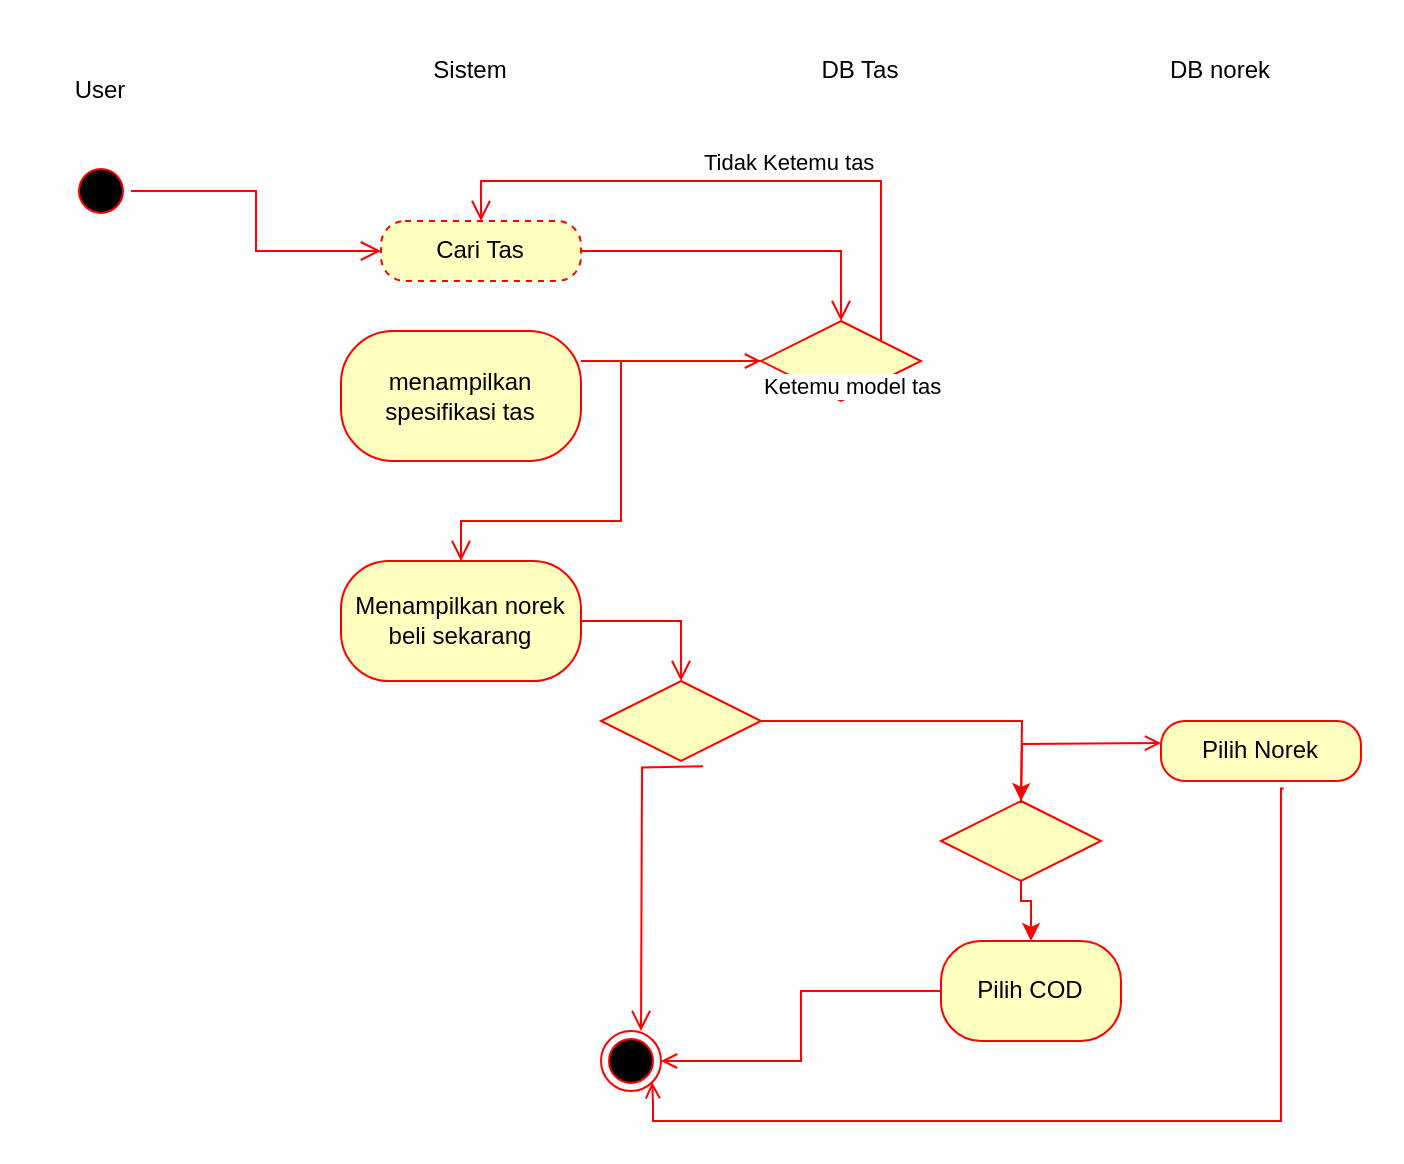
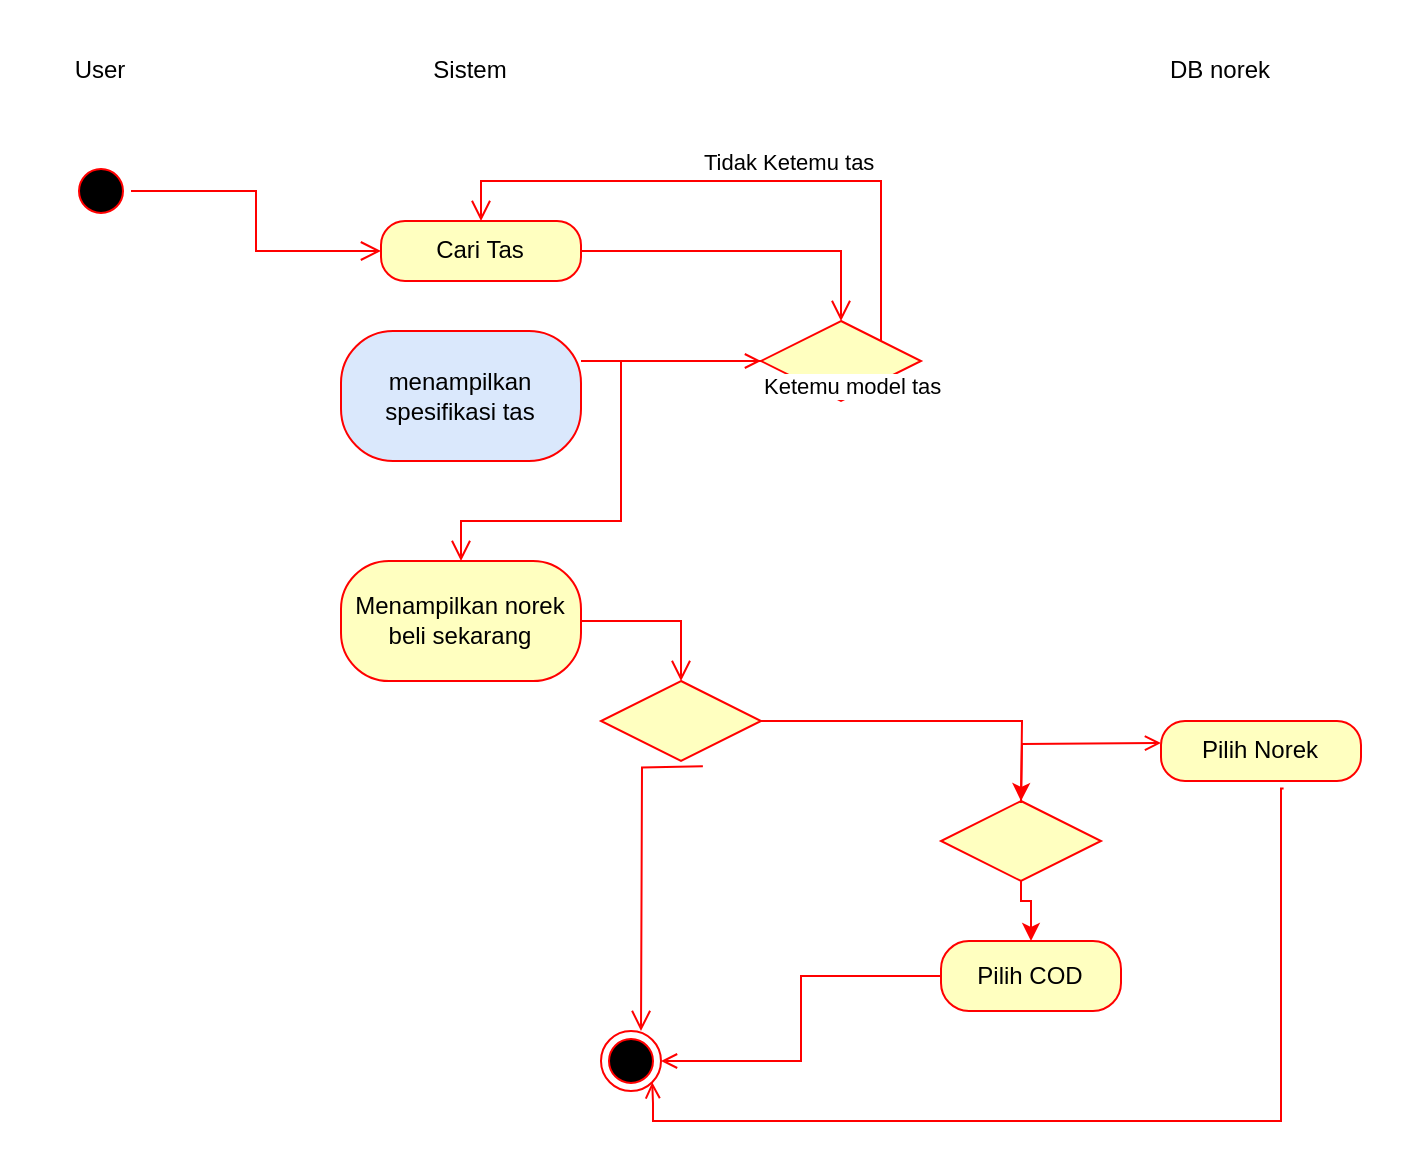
(861, 71) -> none
(101, 91) -> (101, 71)
(481, 251) -> (481, 251)
(461, 396) -> (461, 396)
(1031, 991) -> (1031, 976)
